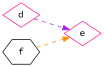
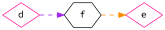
(49, 23) -> (49, 15)
